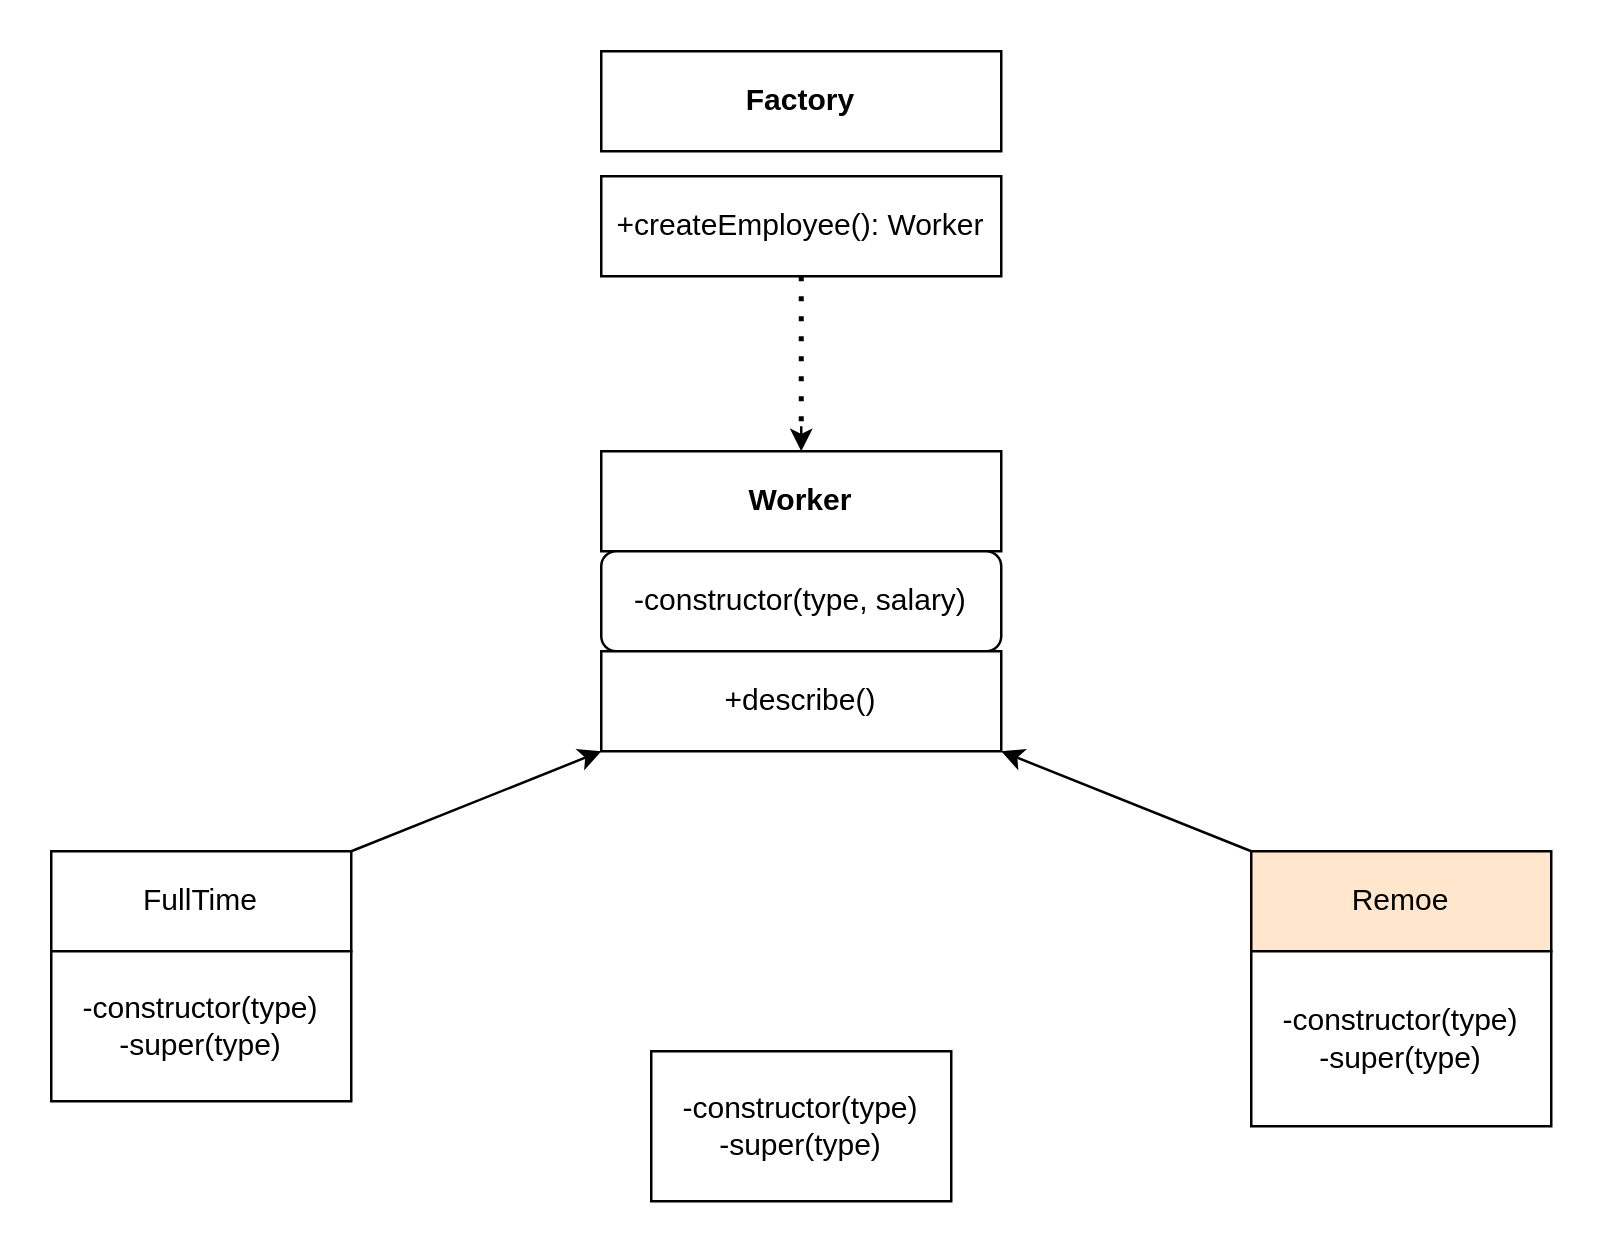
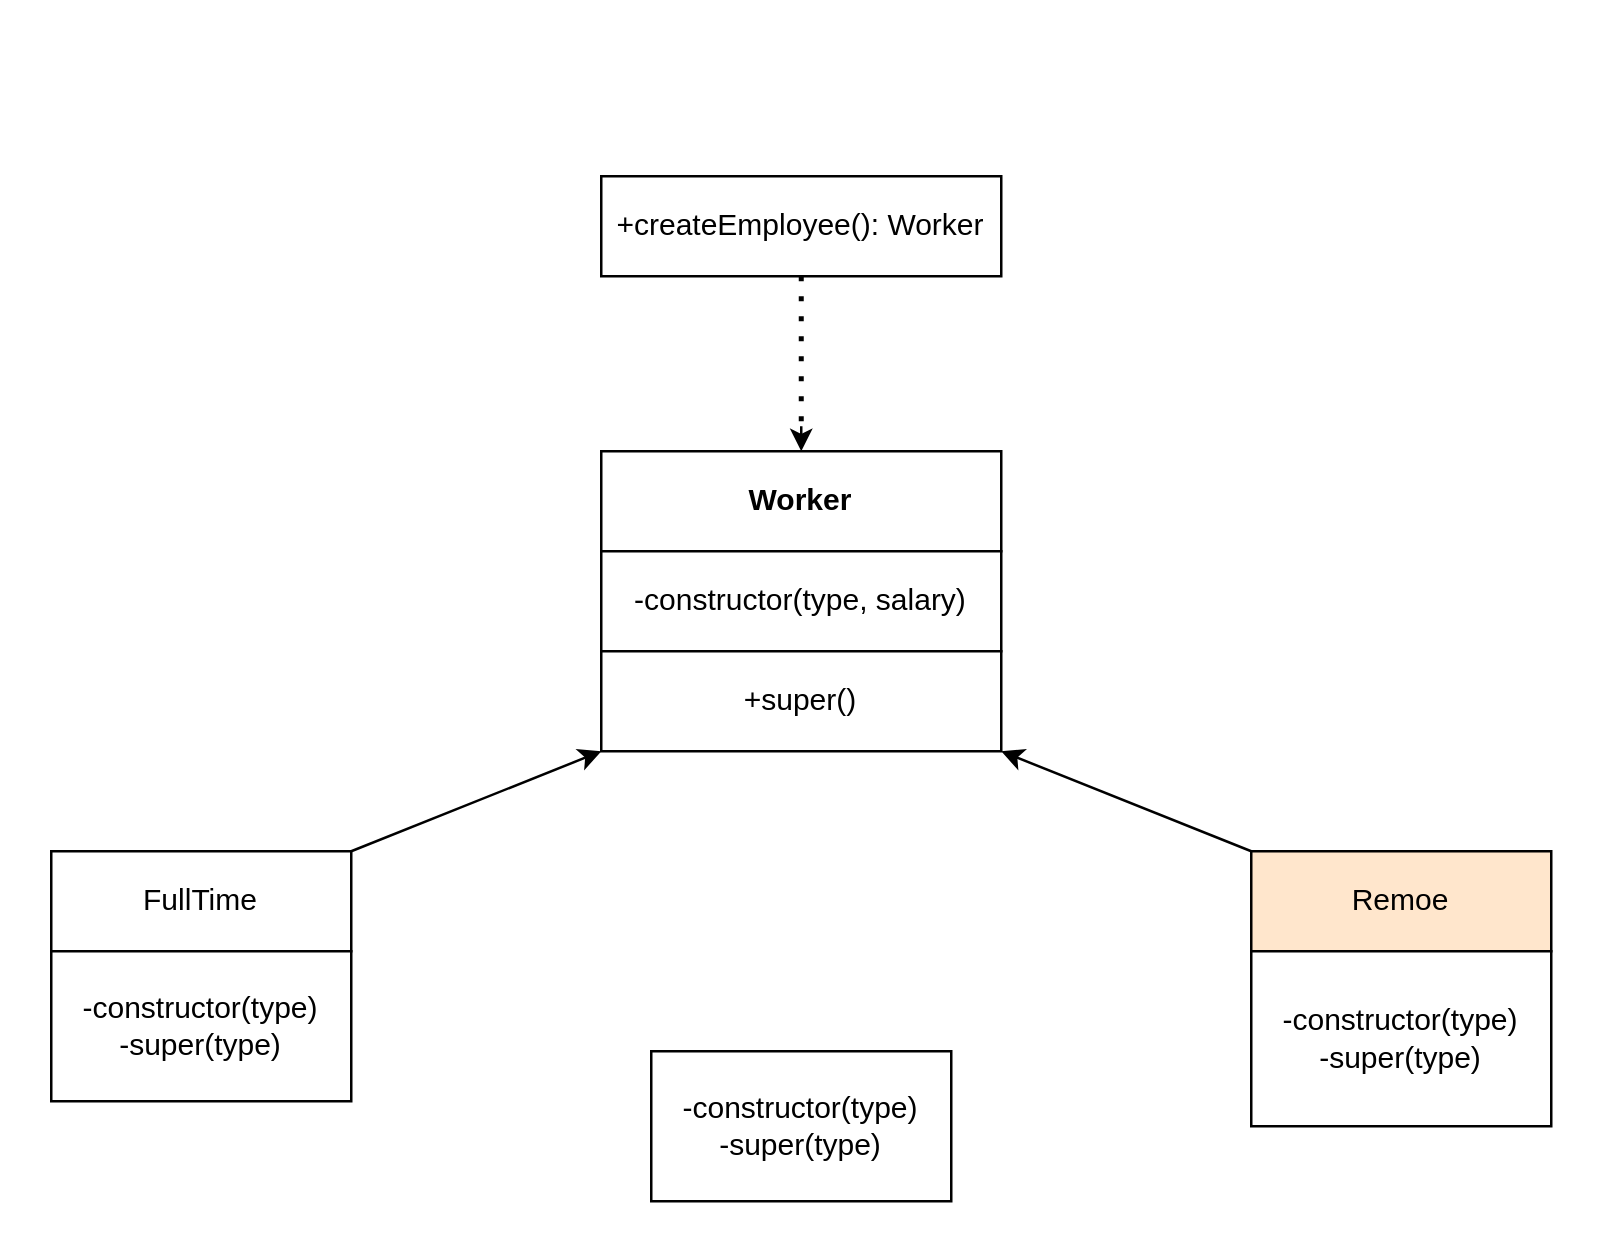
(801, 101) -> none
(801, 601) -> (801, 601)
(801, 701) -> (801, 701)
